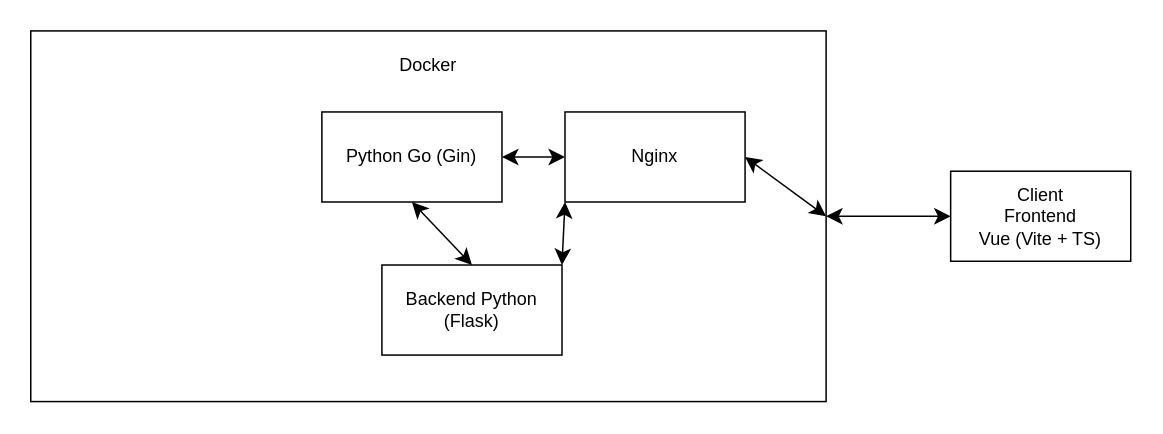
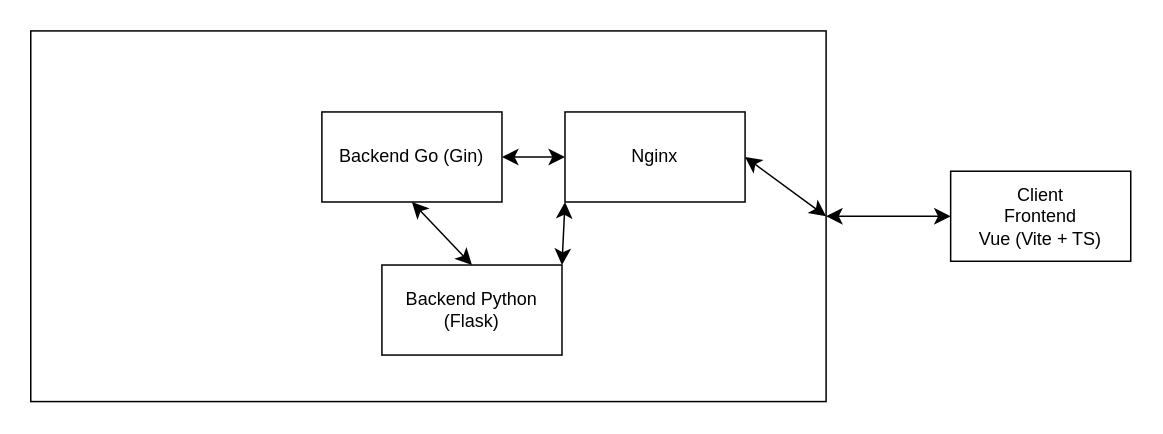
(428, 65) -> none
(412, 157) -> (412, 157)
